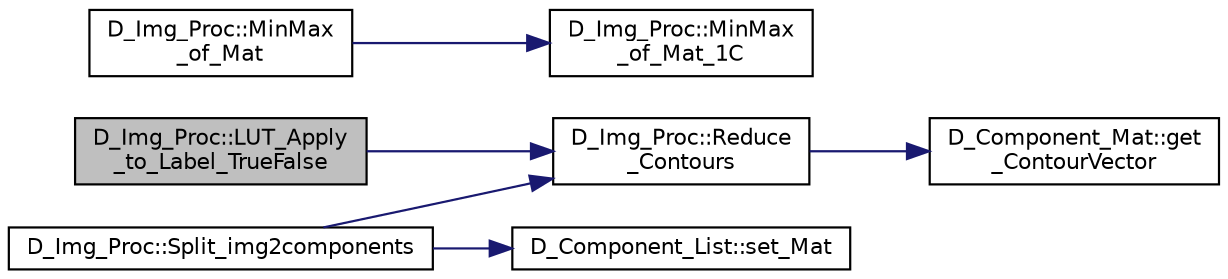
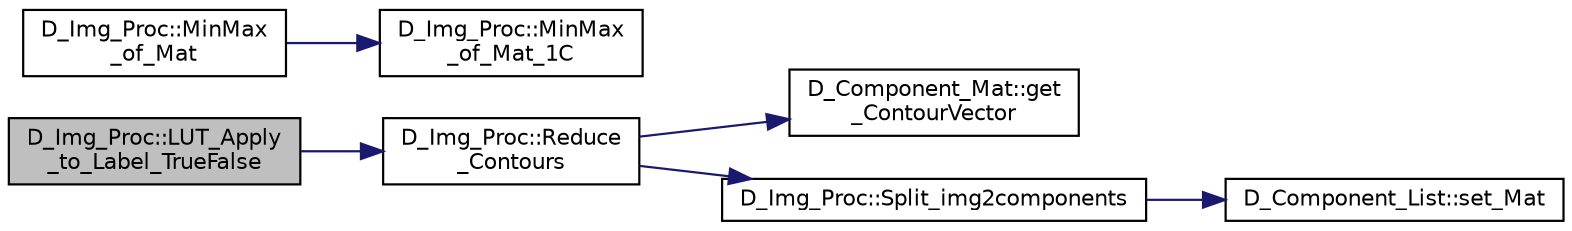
(427, 206) -> (684, 171)
